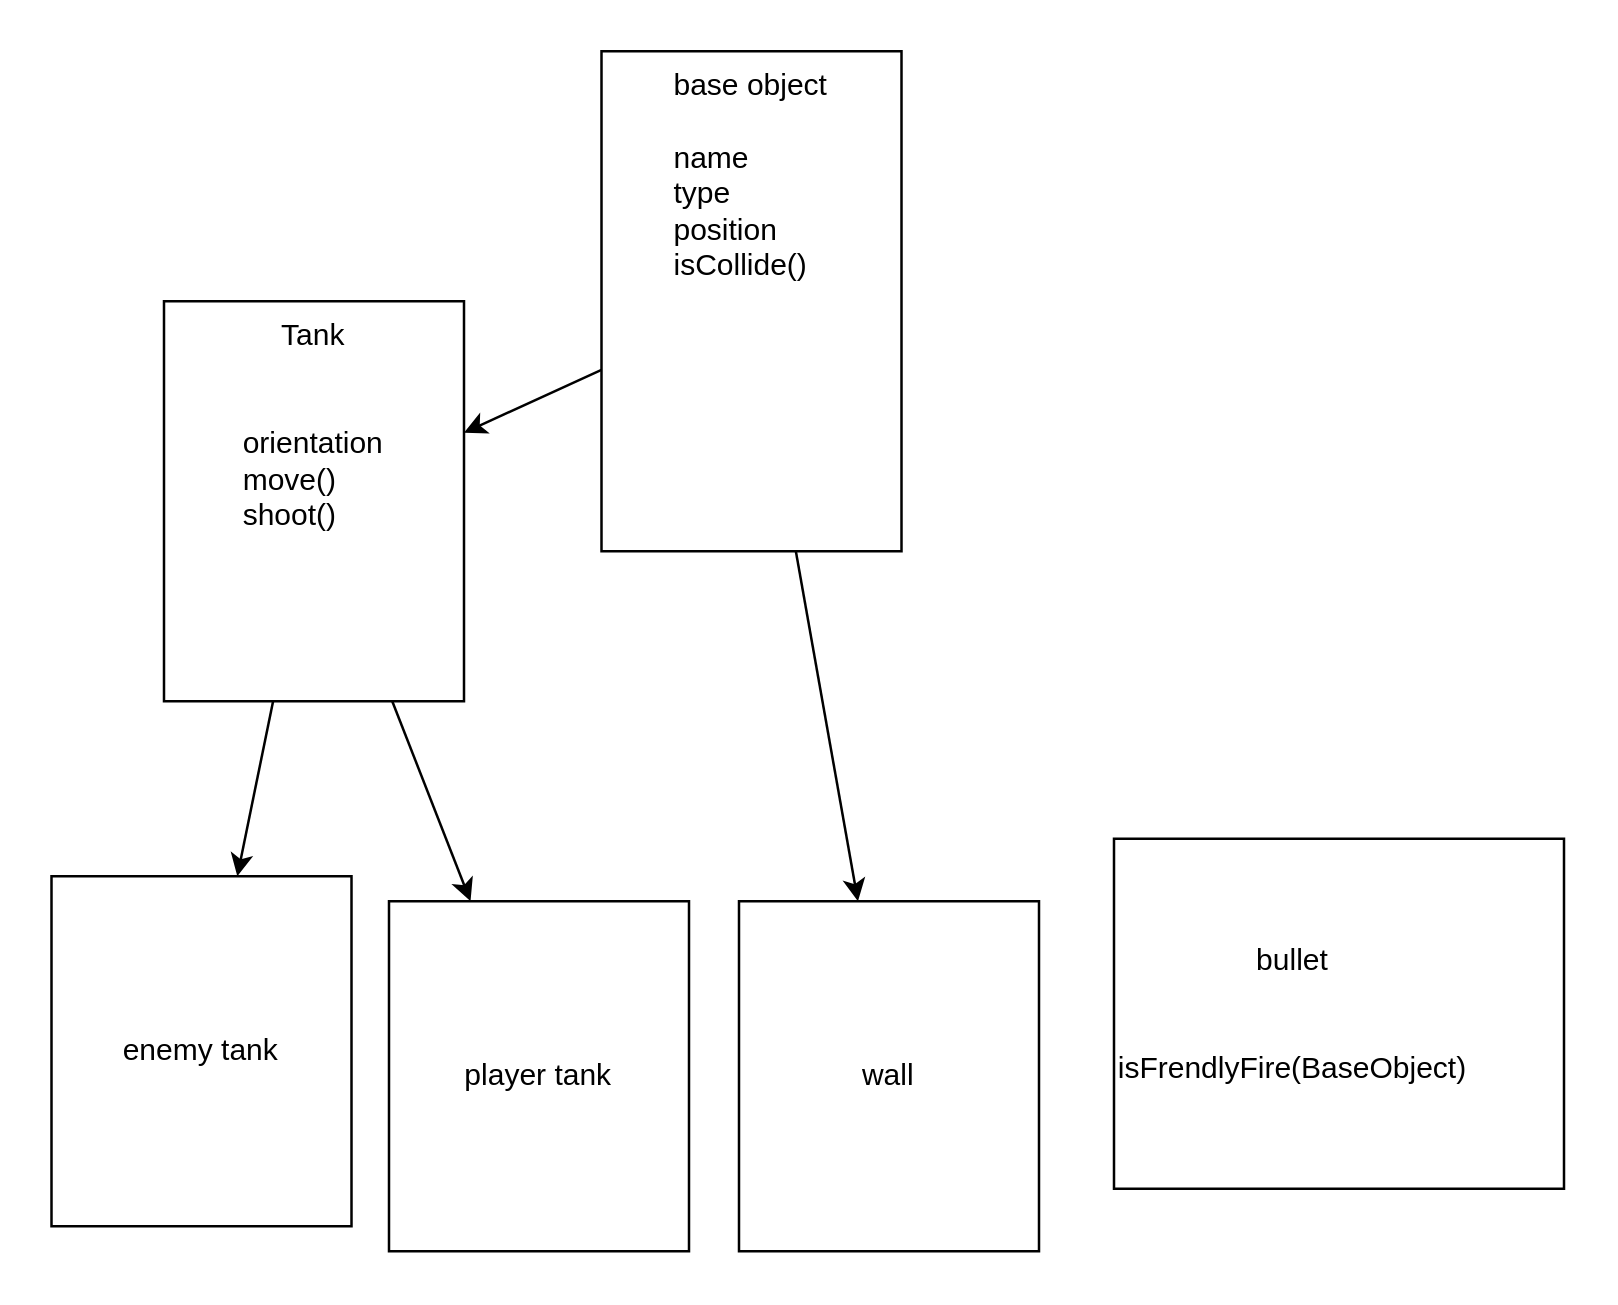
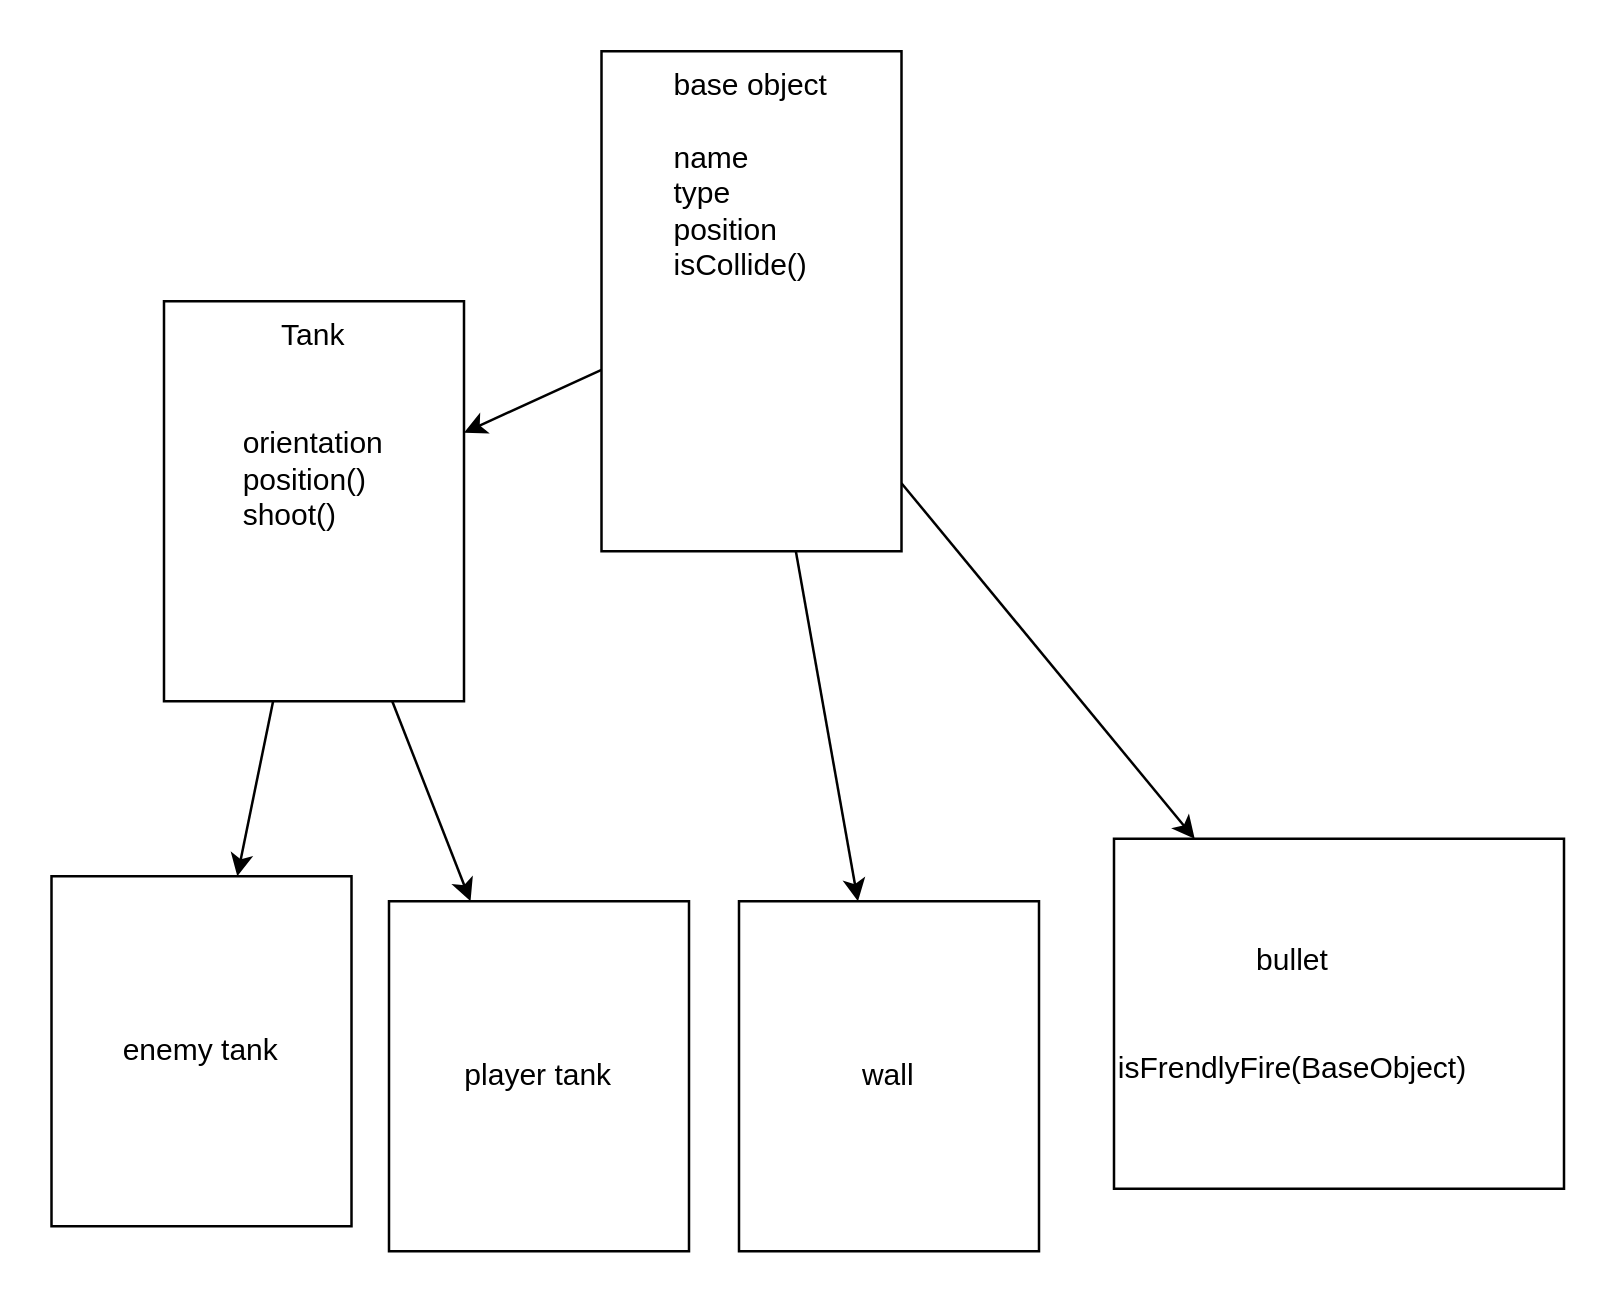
(314, 391) -> (314, 391)
none -> (1043, 655)
